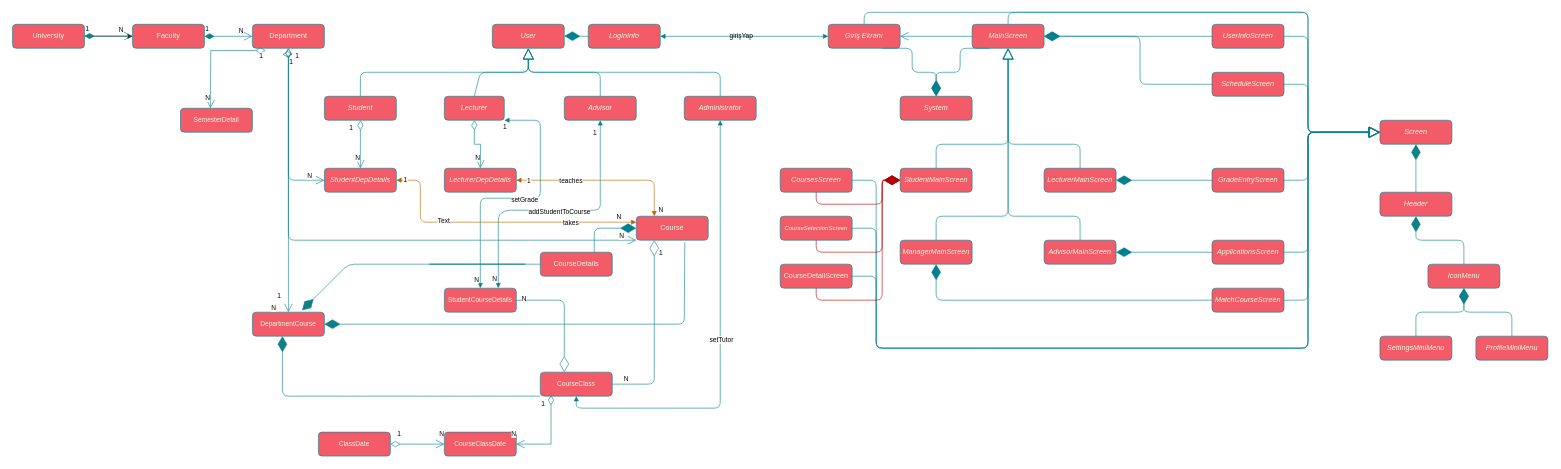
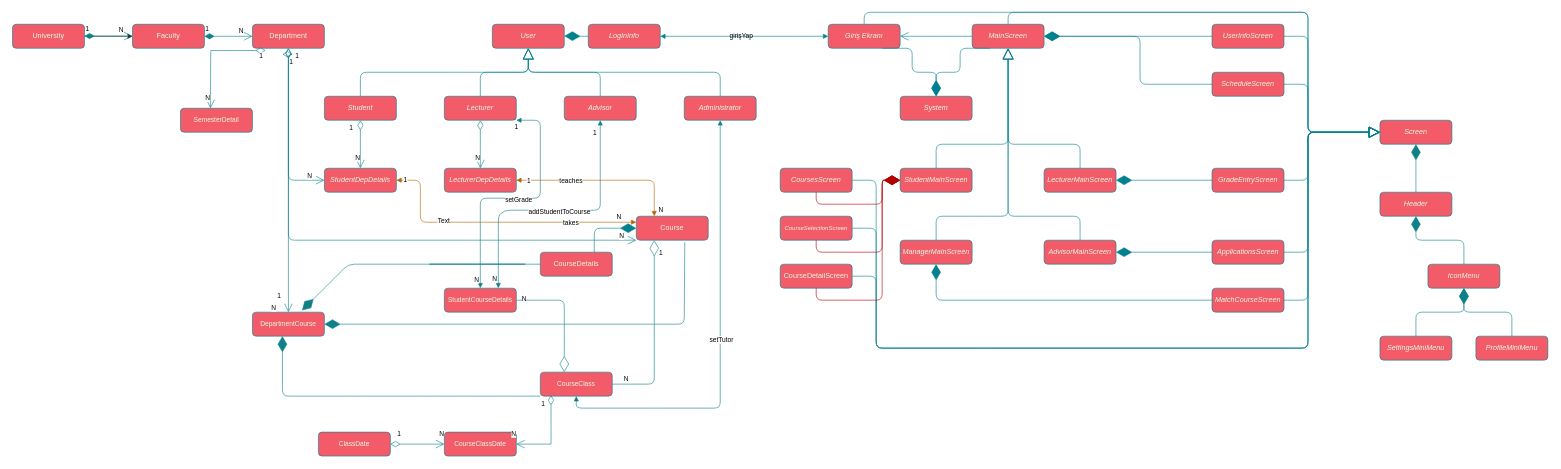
(474, 108) -> (480, 108)
